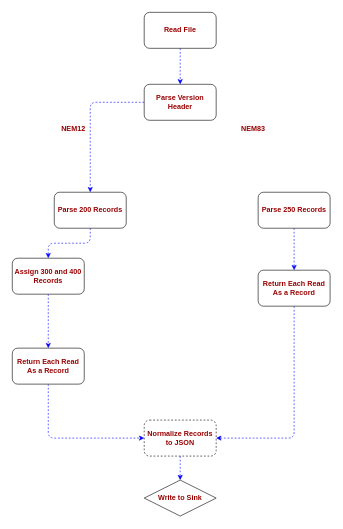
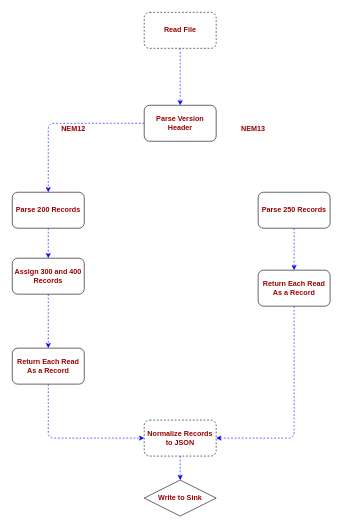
(180, 30) -> (180, 30)
(180, 102) -> (180, 123)
(252, 129) -> (252, 129)
(90, 210) -> (48, 210)
